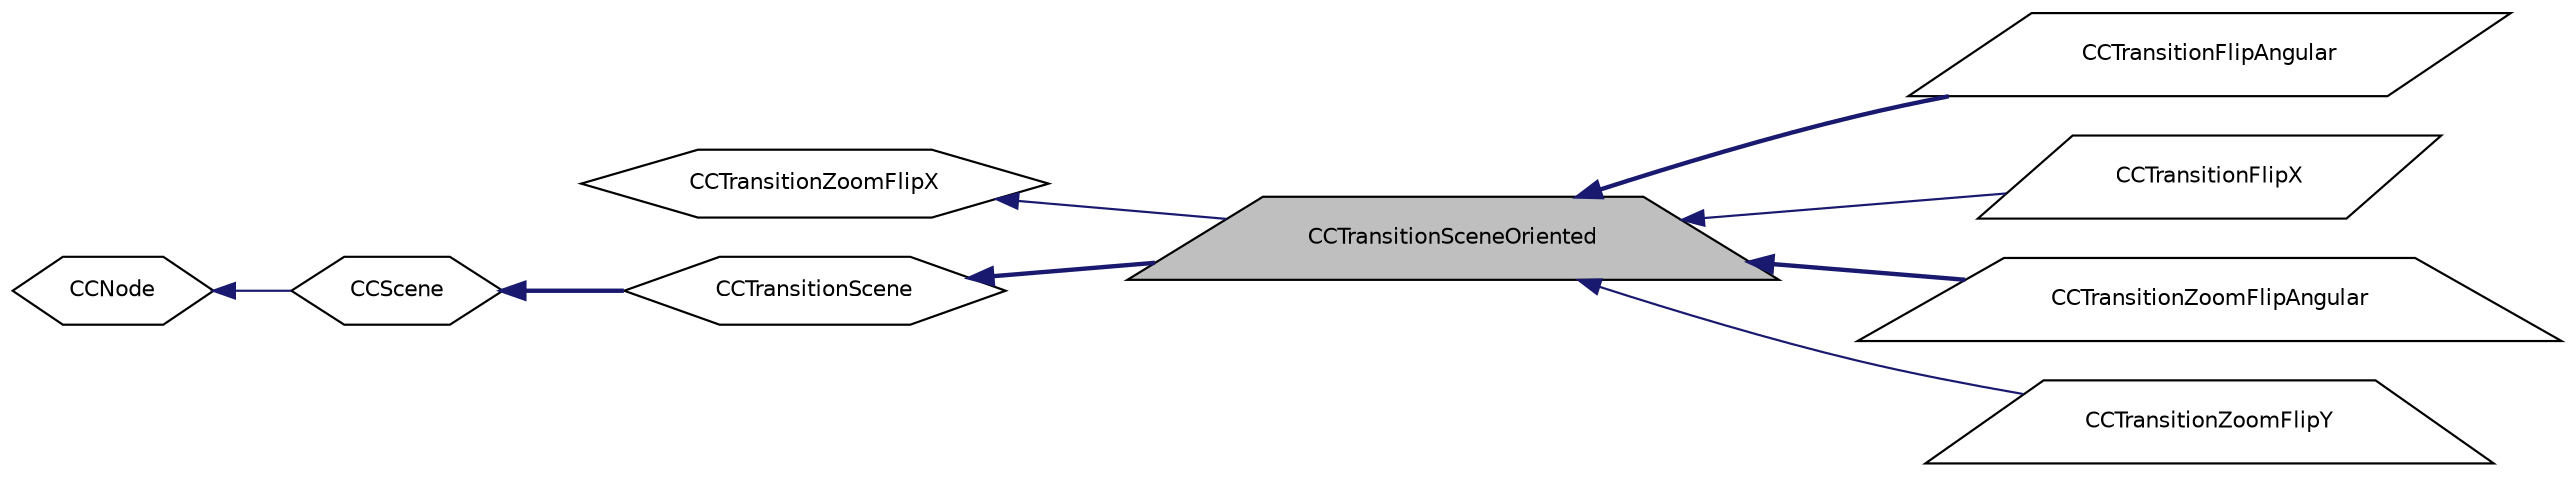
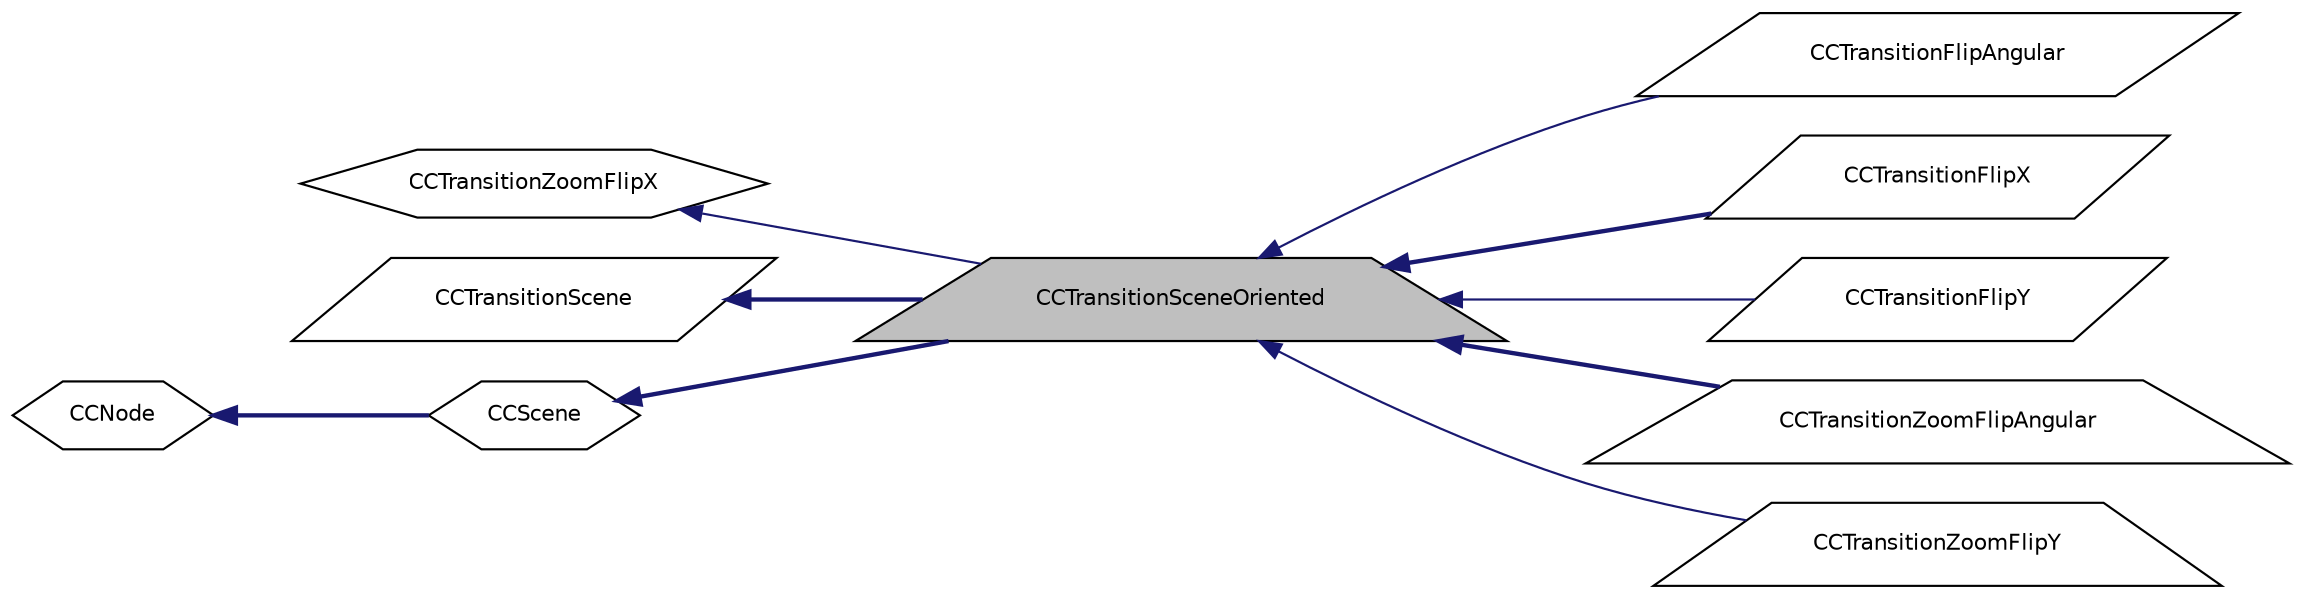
(1773, 138) -> (1464, 160)
(1855, 206) -> (1560, 238)
(263, 291) -> (332, 415)
(574, 291) -> (794, 369)
(815, 291) -> (534, 299)
none -> (1938, 299)
